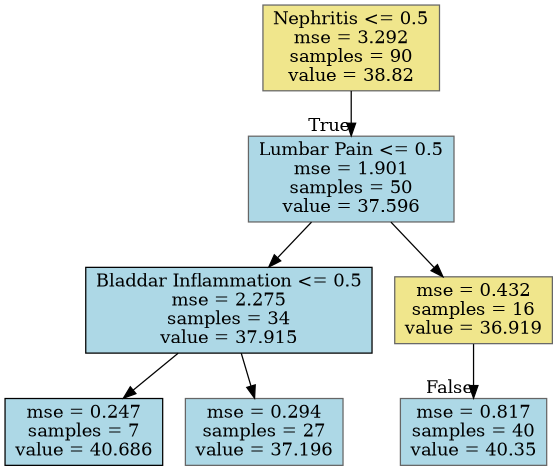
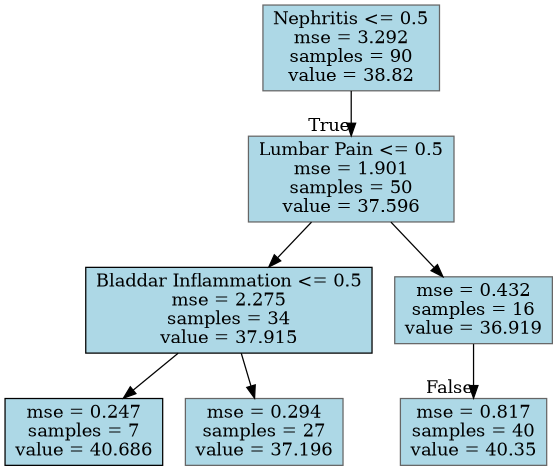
(351, 48) -> (351, 48)
(474, 310) -> (474, 310)
